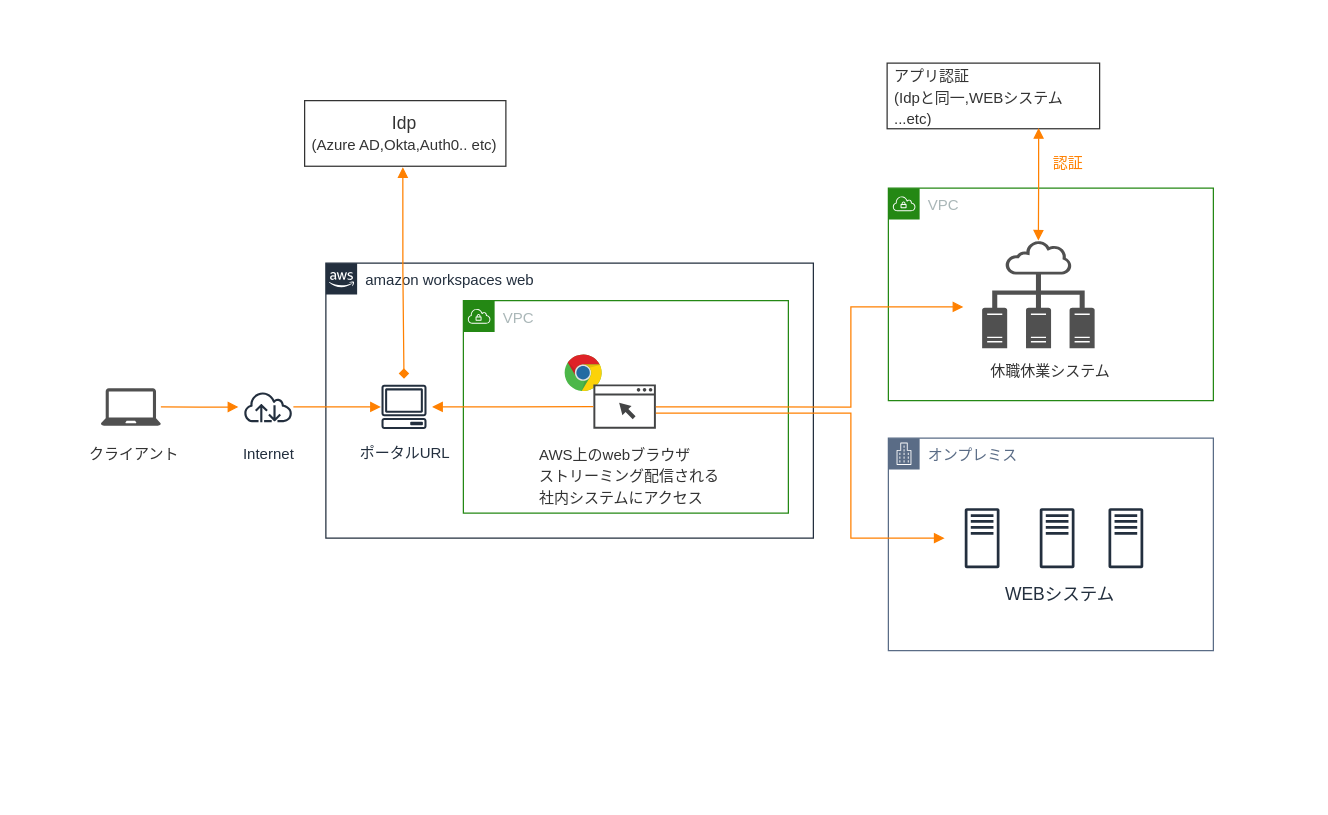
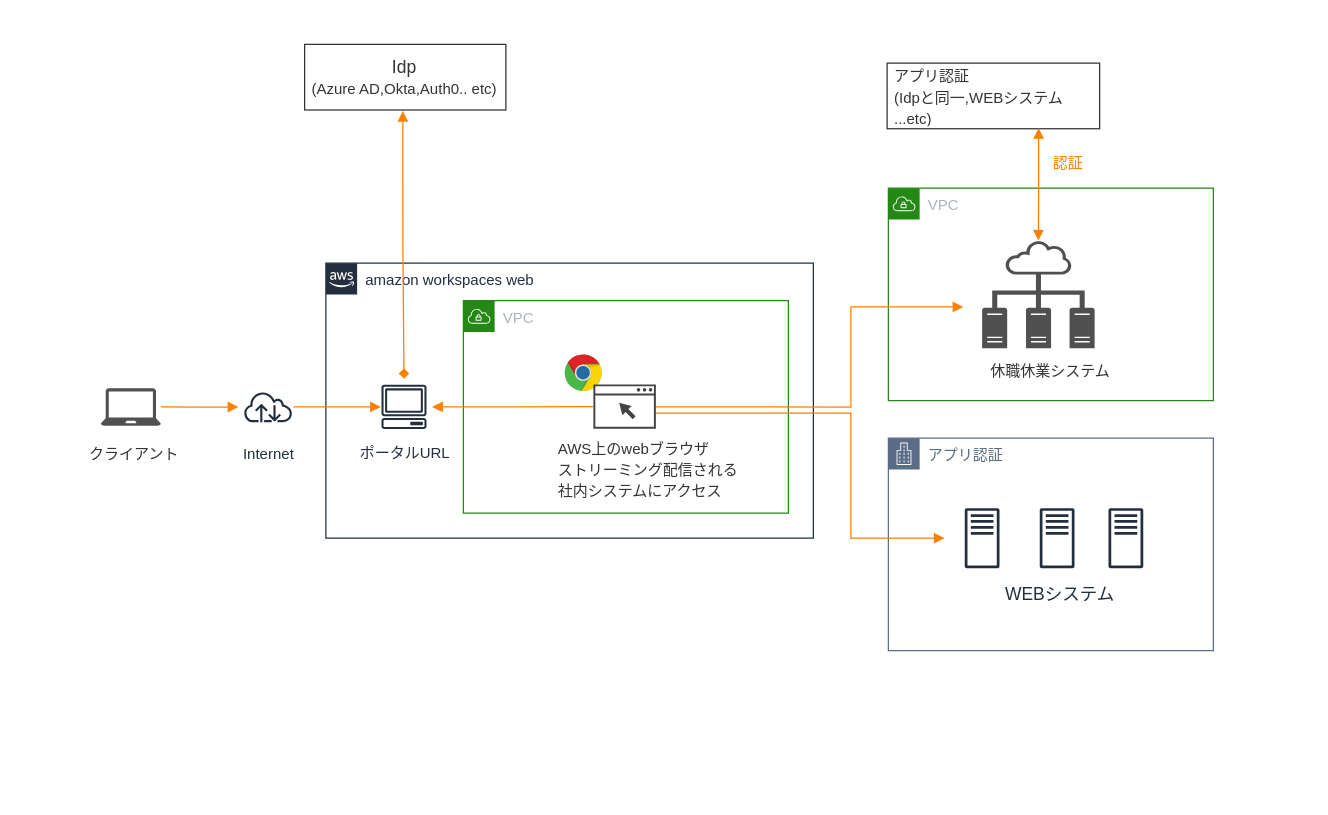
(405, 133) -> (405, 77)
(973, 456) -> (966, 456)
(633, 474) -> (651, 468)
